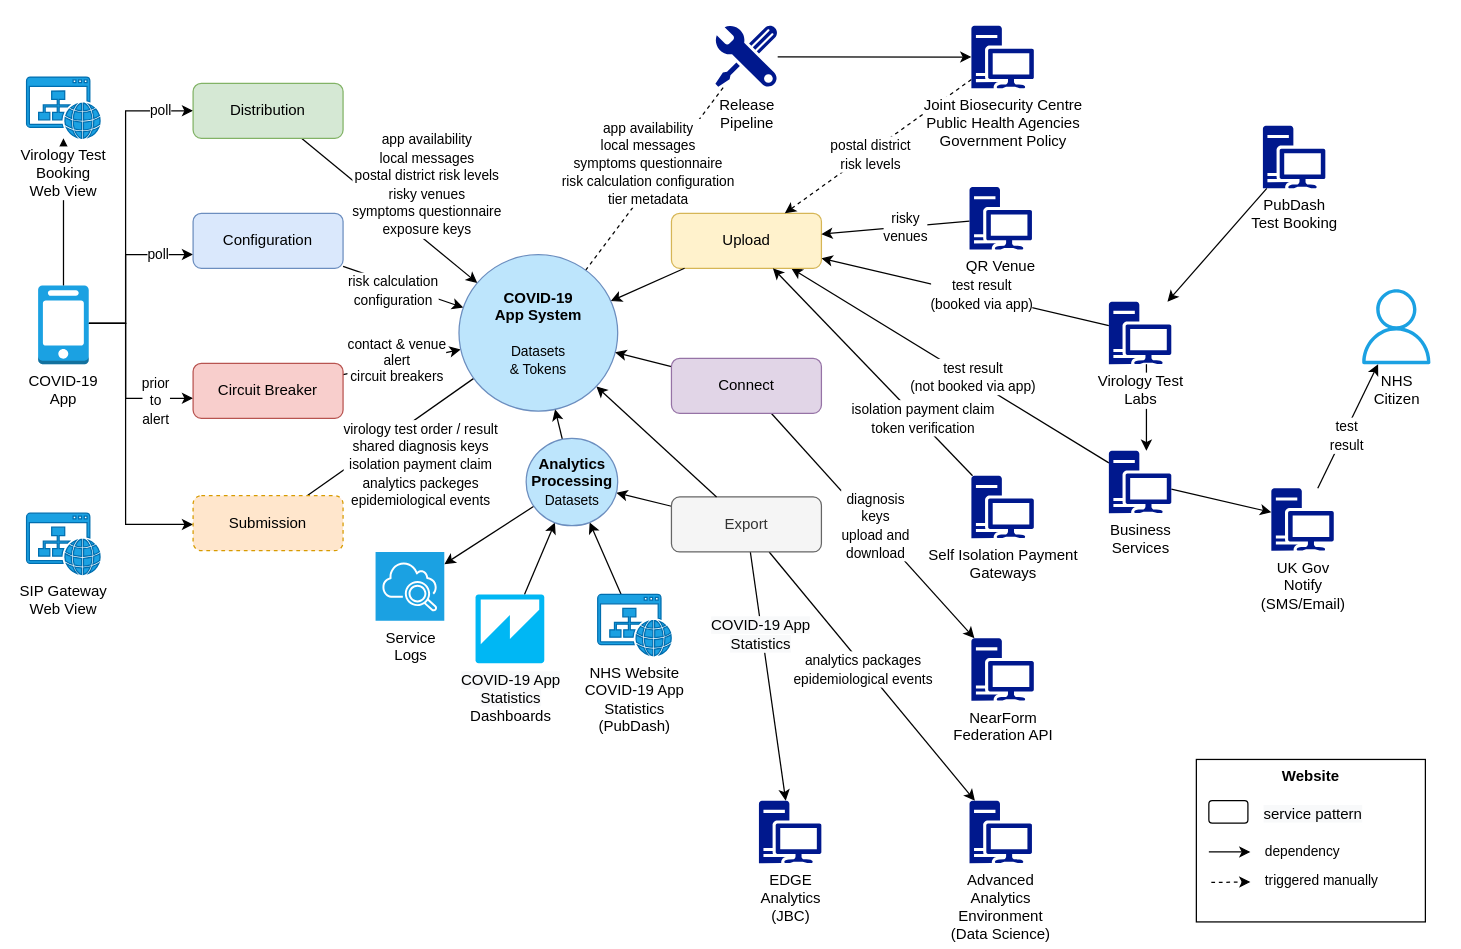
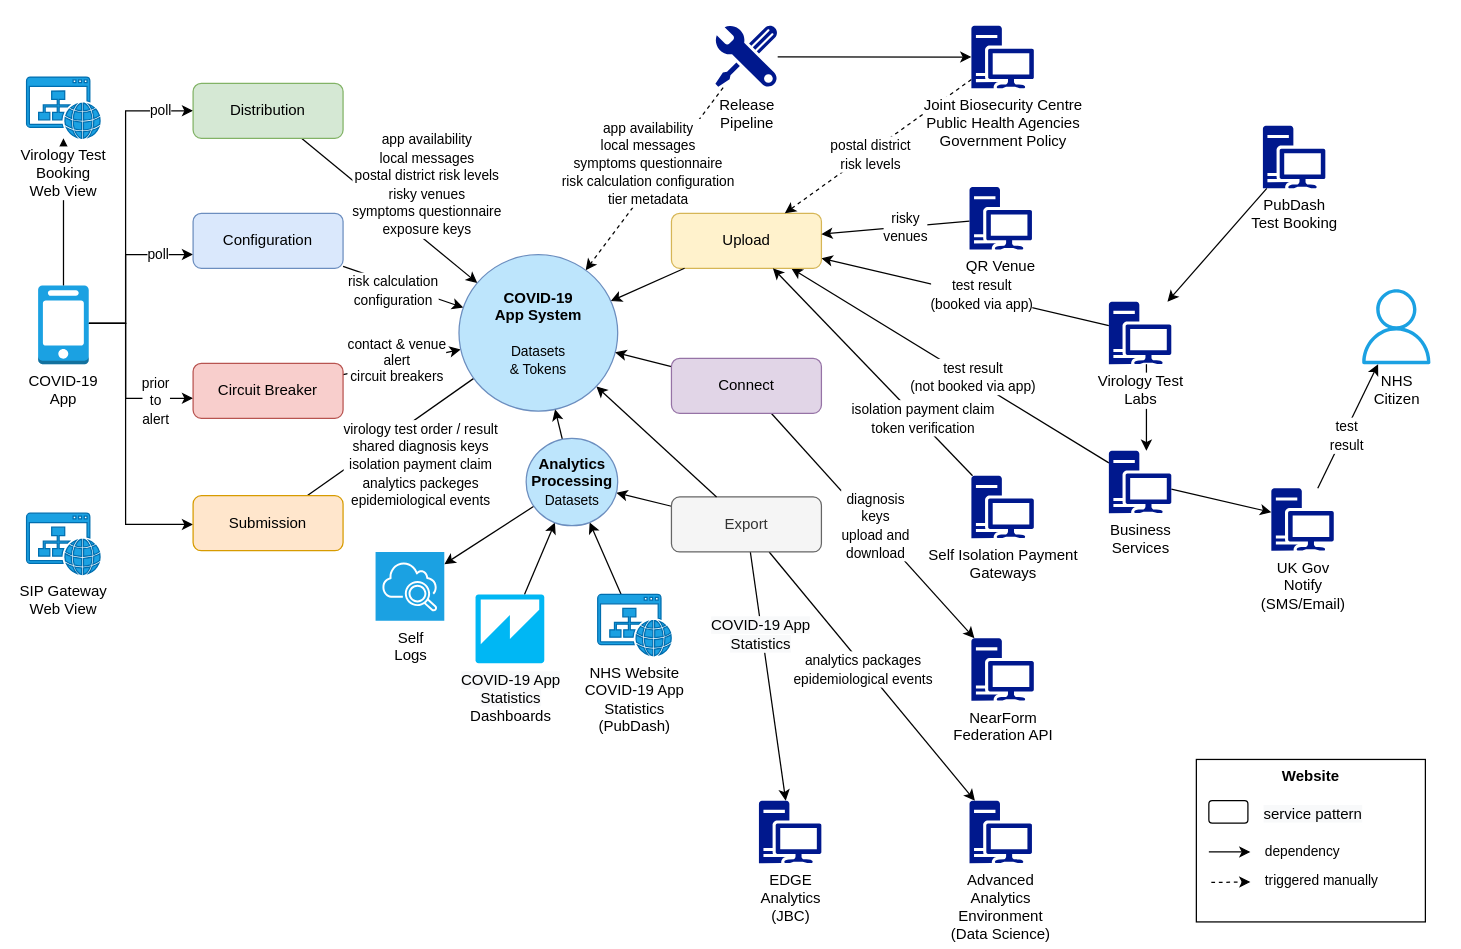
(589, 266) -> (591, 263)
(268, 523) -> (268, 523)
(411, 647) -> (411, 647)
